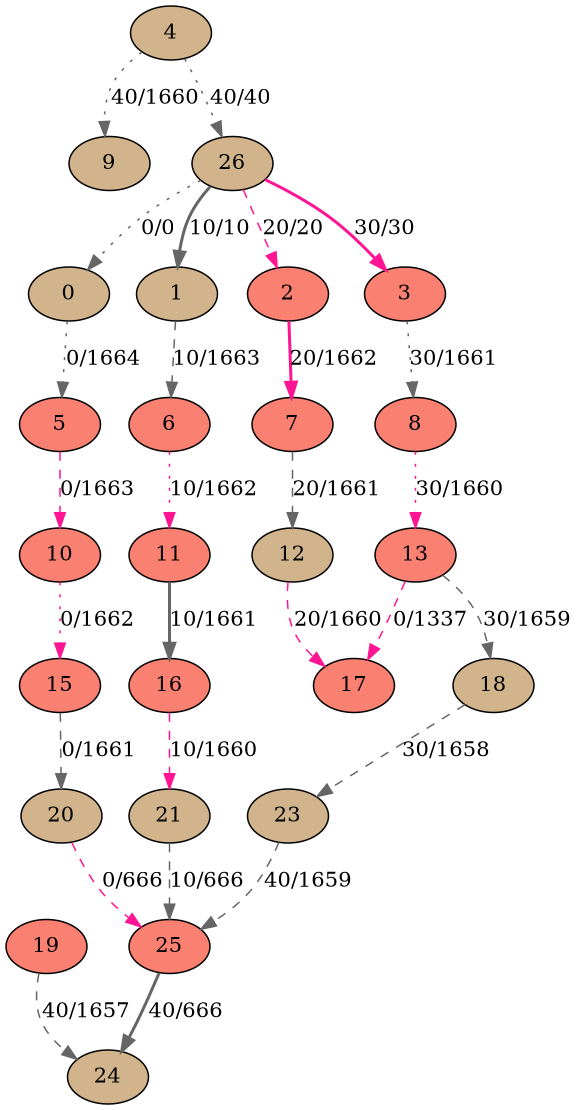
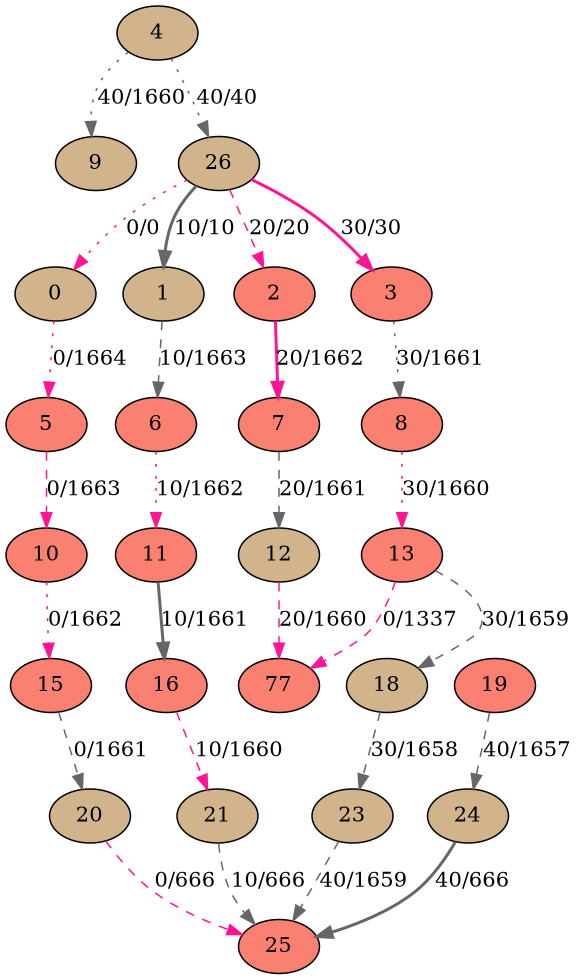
(145, 214) -> (131, 214)
(65, 352) -> (52, 352)
(354, 686) -> (279, 686)
(145, 1006) -> (403, 900)
